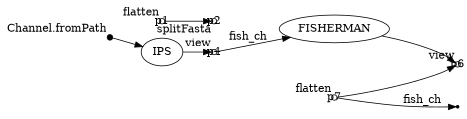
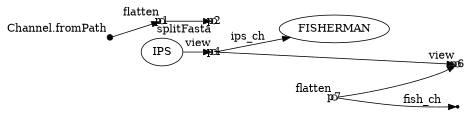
(248, 37) -> (248, 37)
(124, 41) -> (132, 30)
(416, 45) -> (332, 58)
